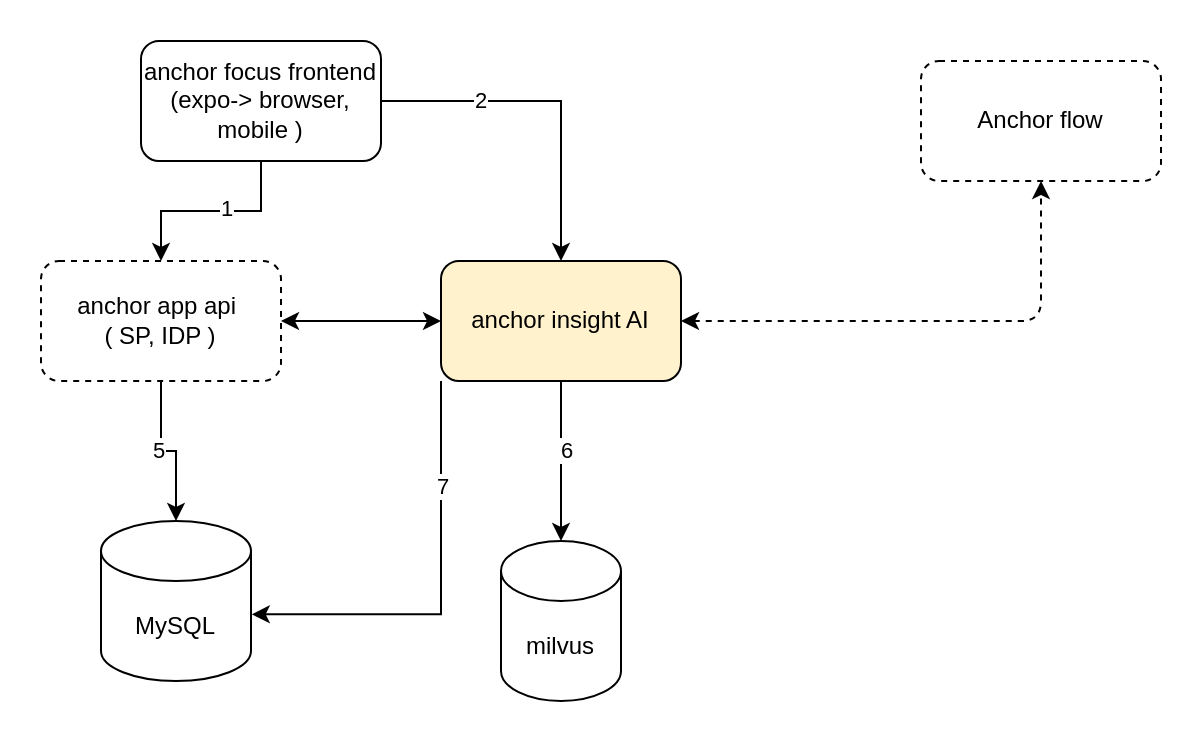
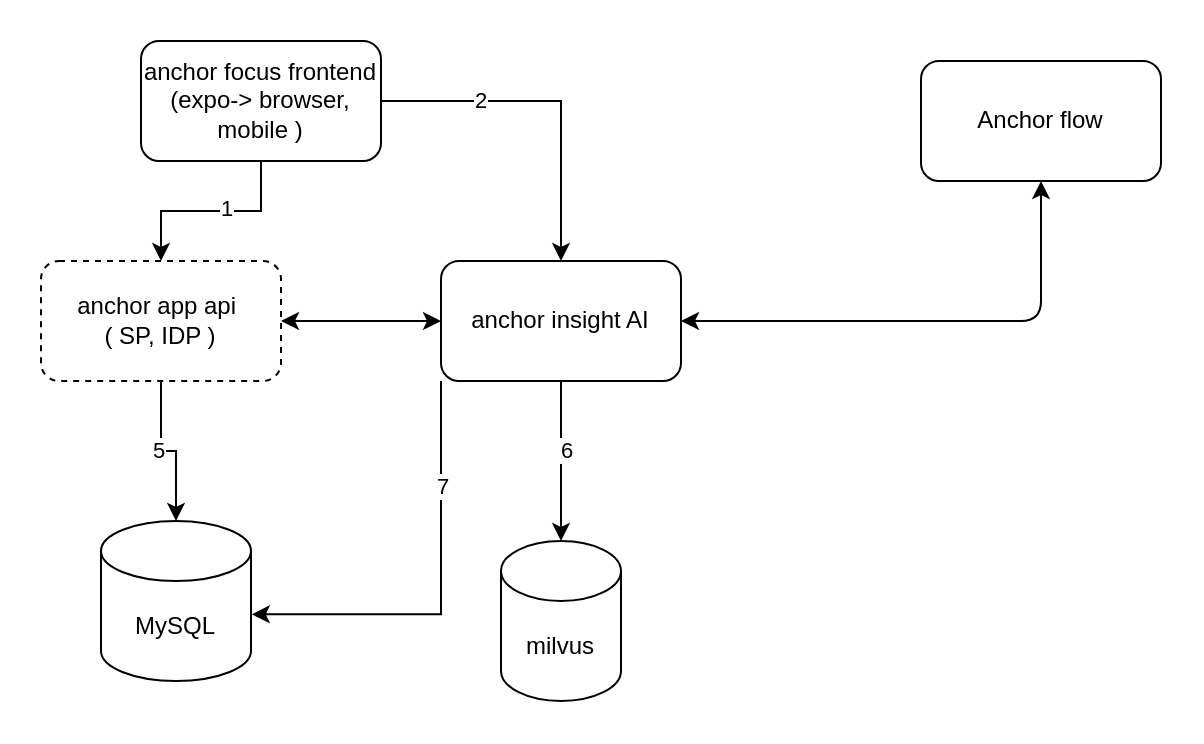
(1041, 121) -> (1041, 121)
(561, 321) -> (561, 321)
(926, 321) -> (926, 321)
